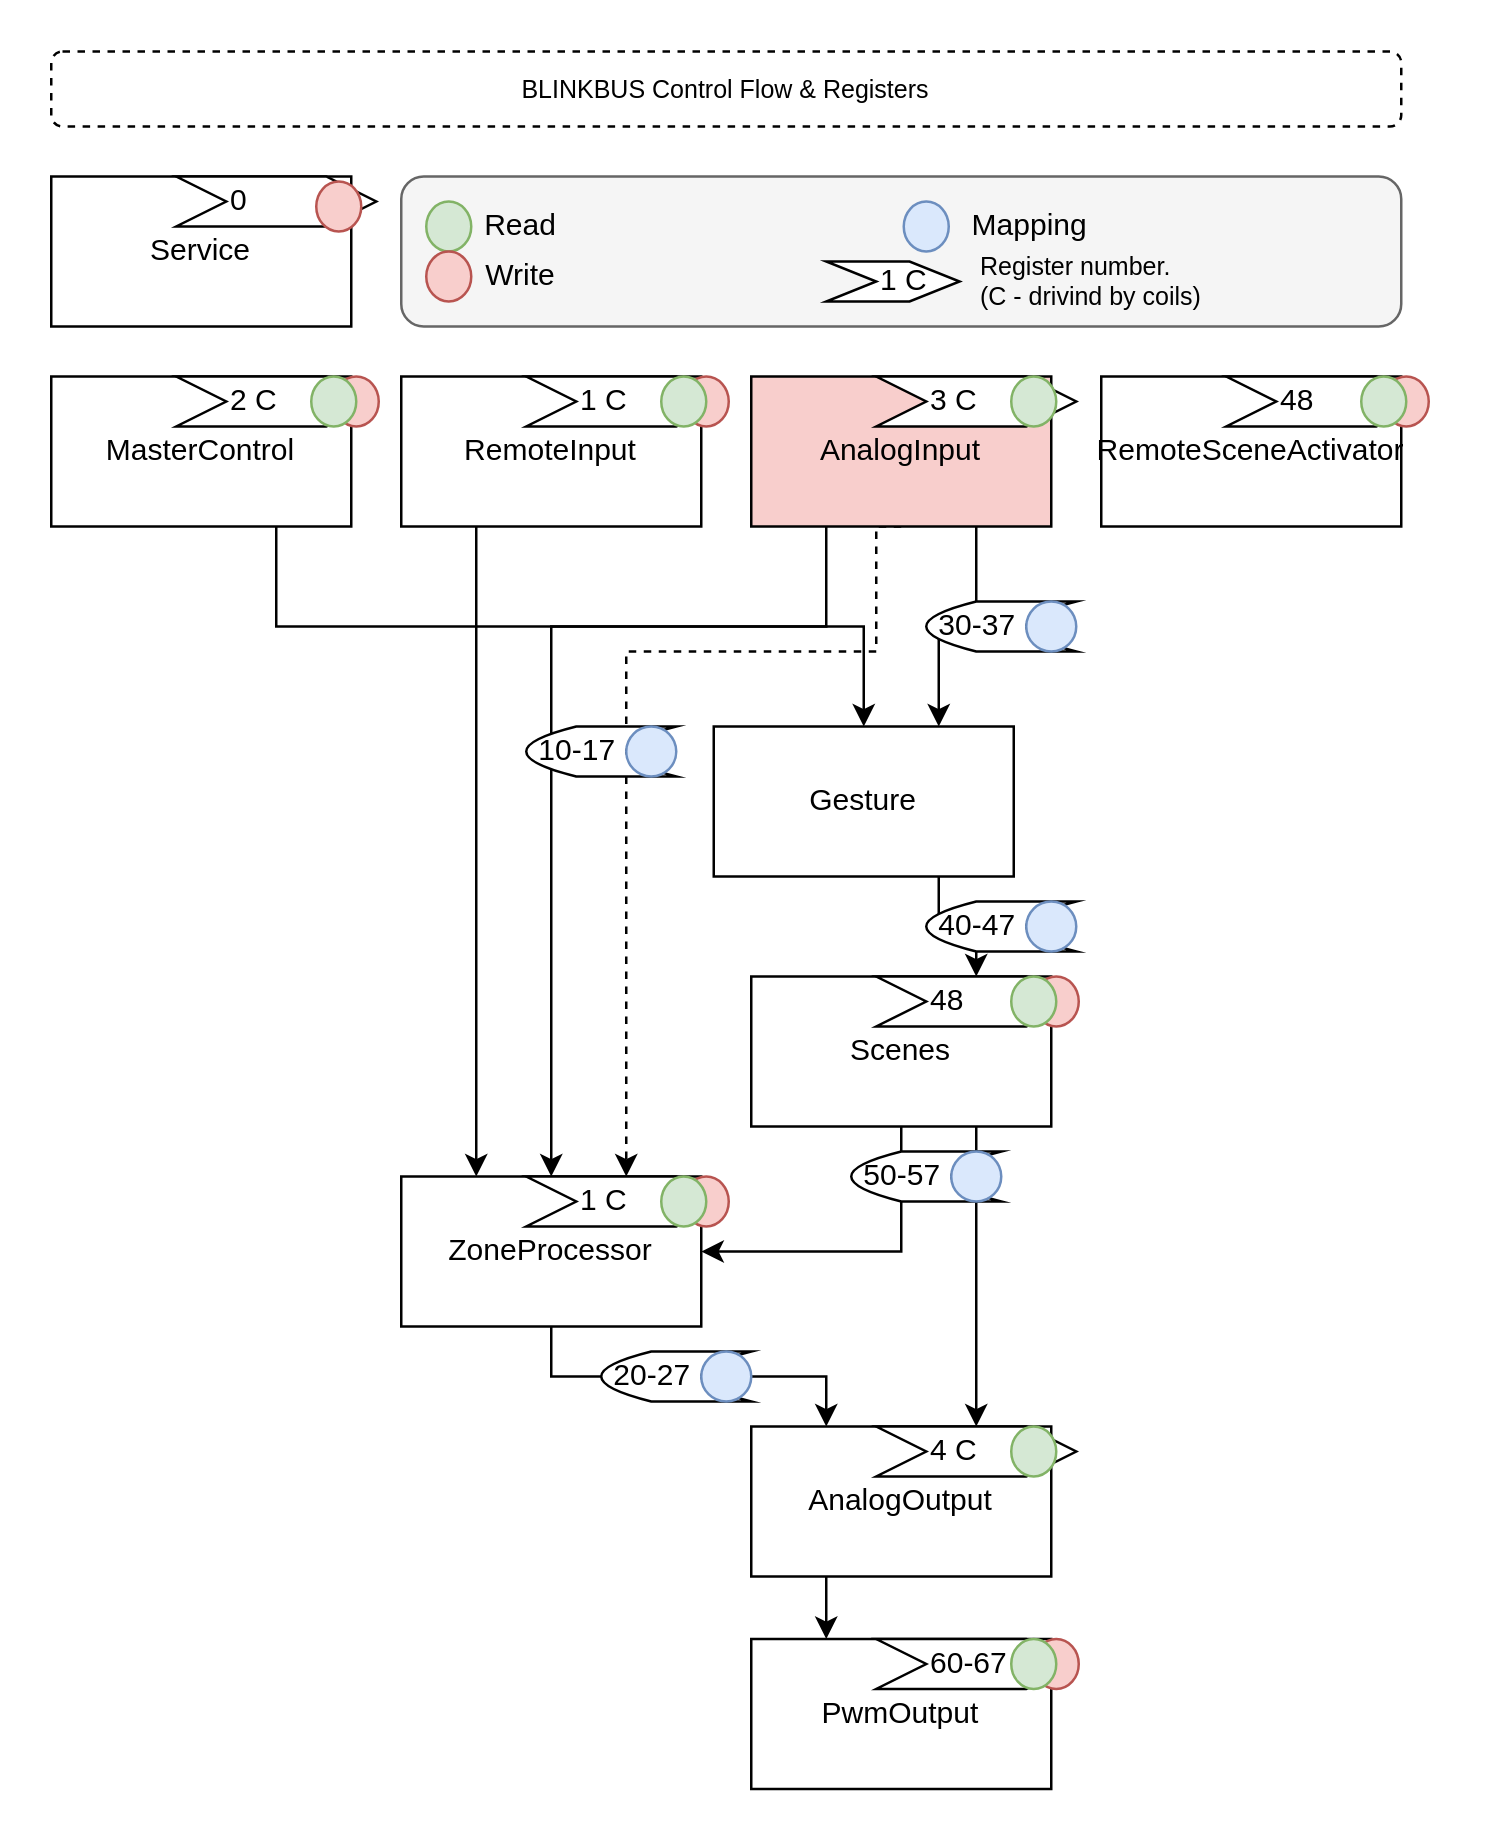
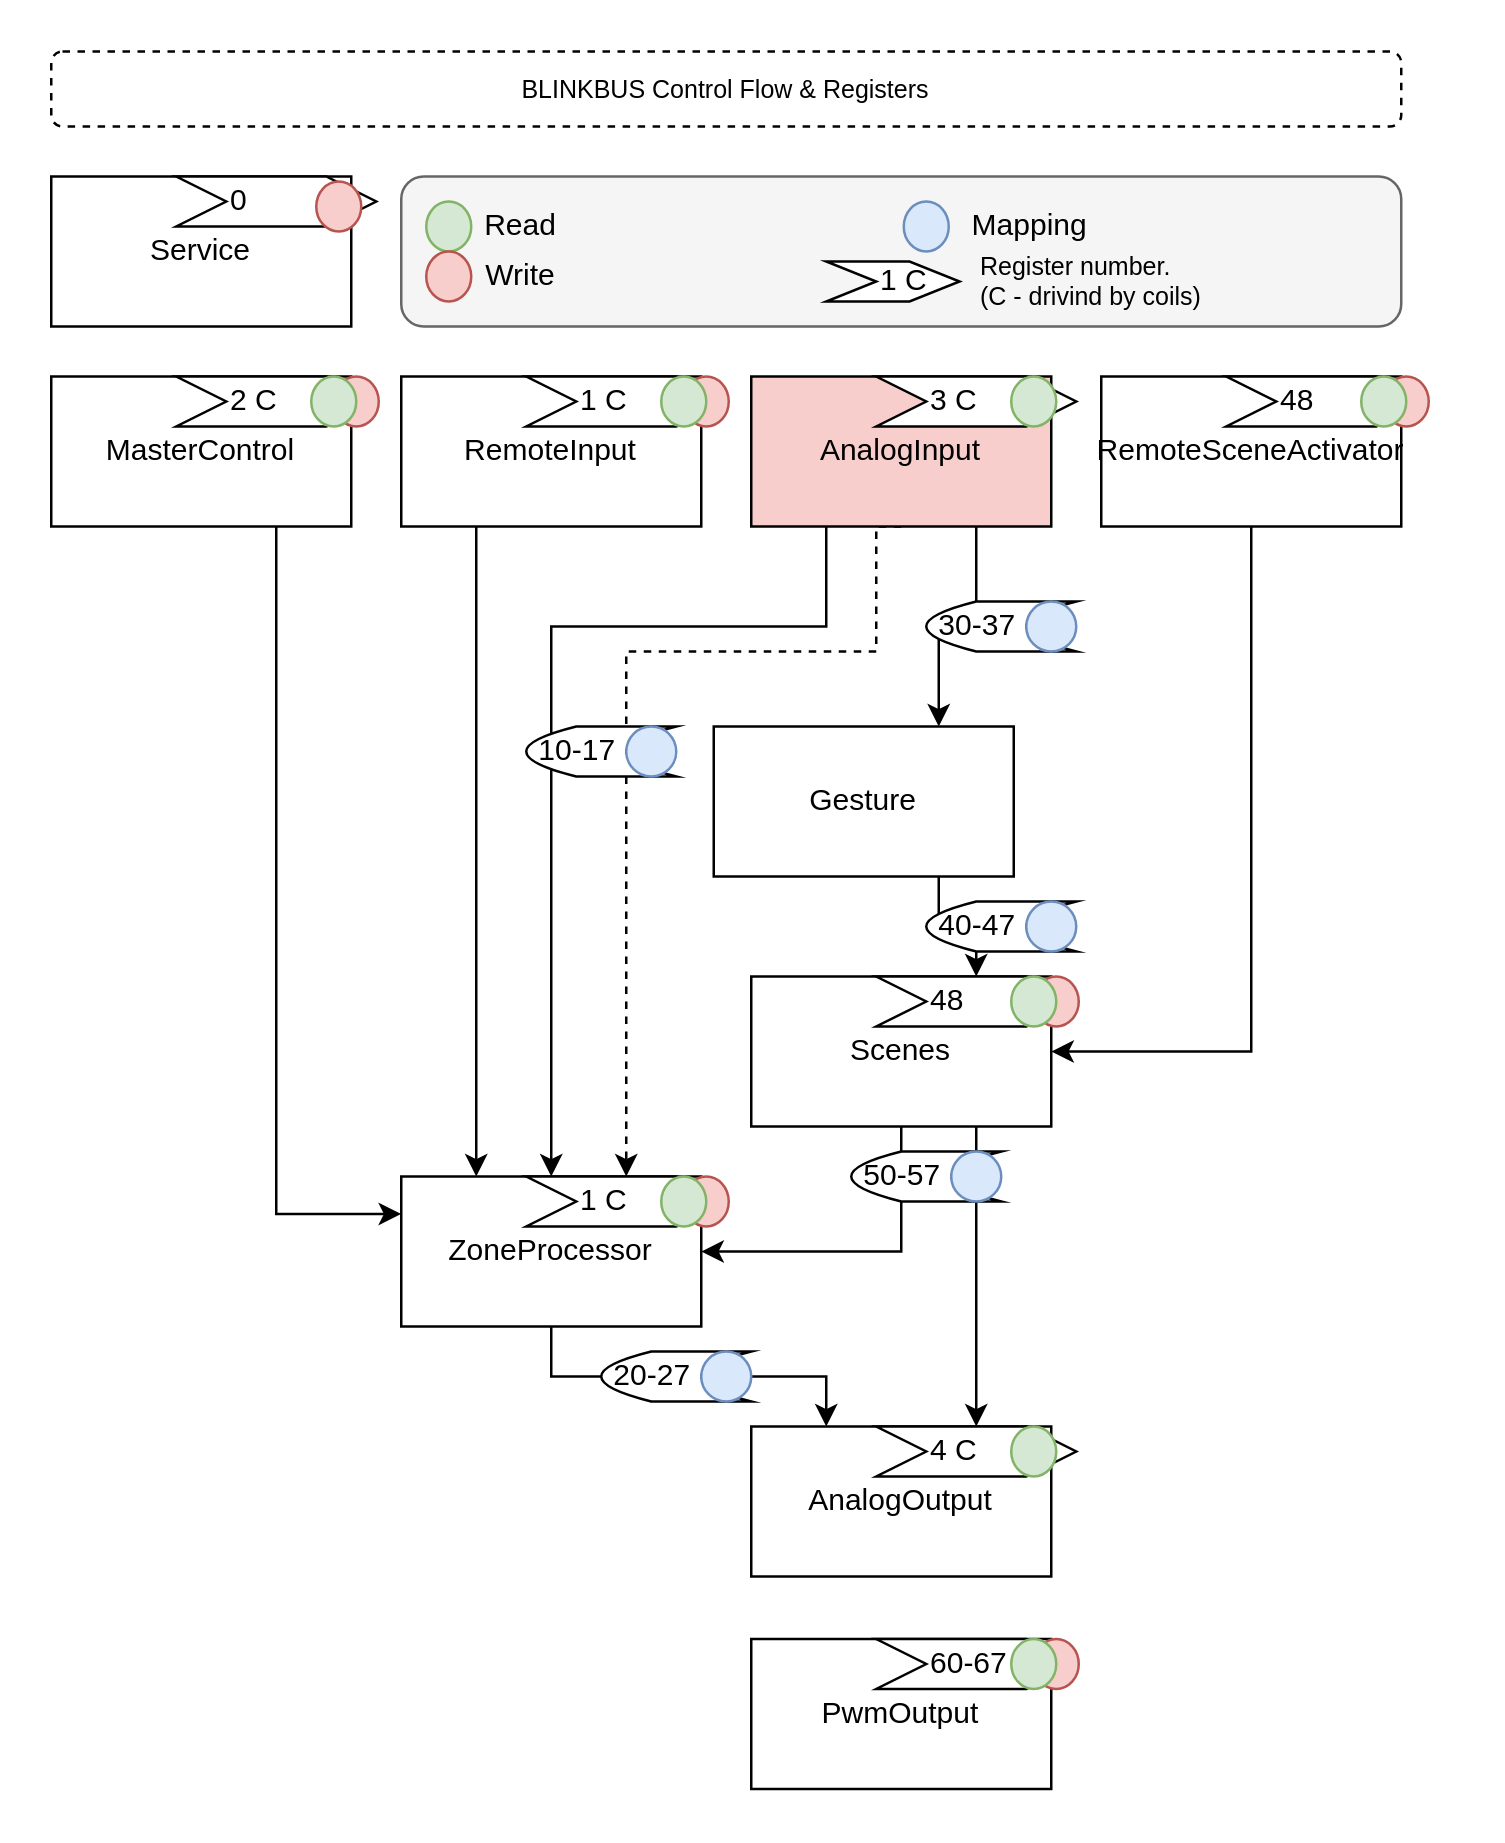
(372, 626) -> (276, 973)
none -> (1251, 880)
(826, 1600) -> none
